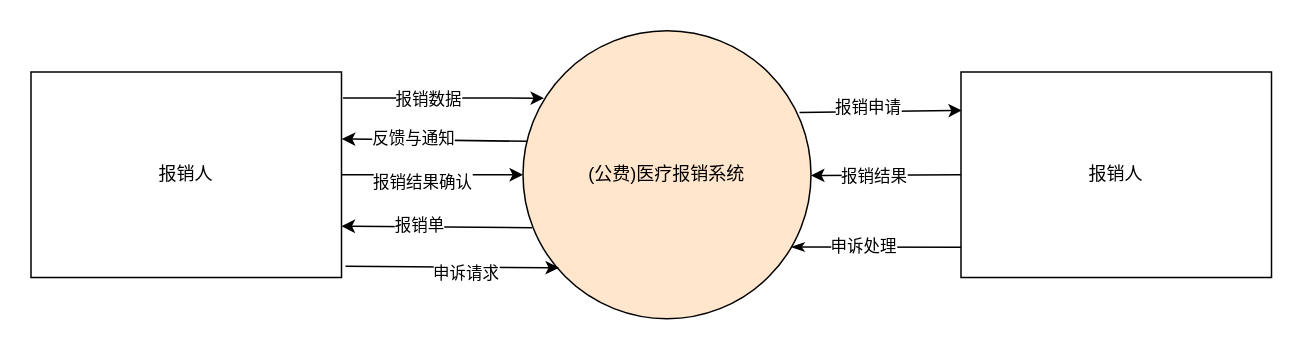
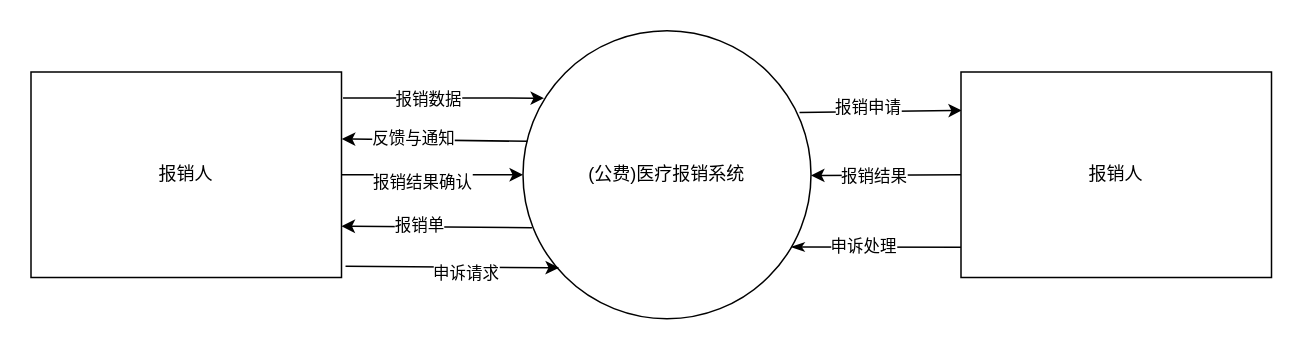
(667, 175) -> (667, 175)
